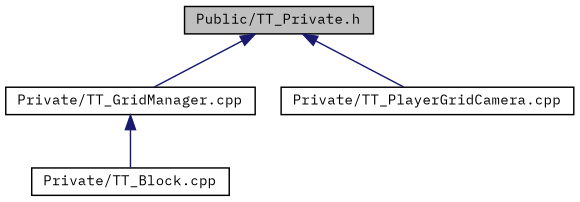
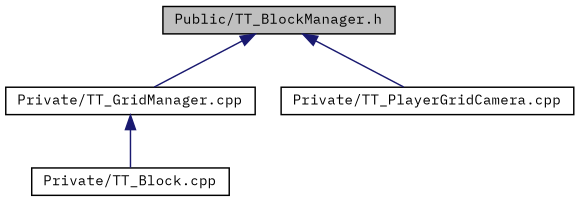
(279, 20) -> (279, 20)
